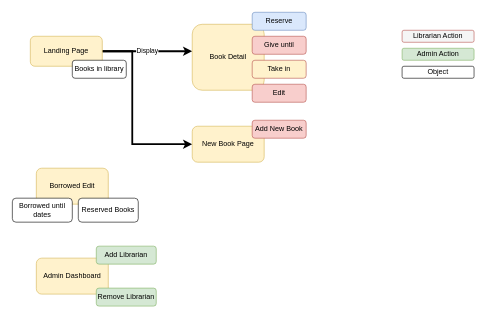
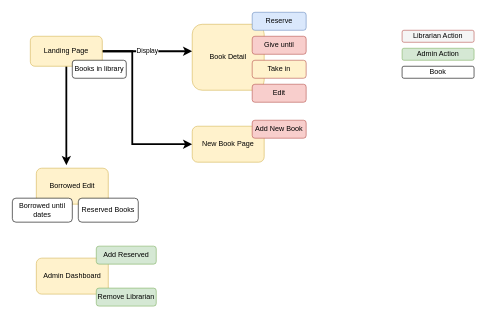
(438, 72) -> (438, 72)
none -> (66, 113)
(126, 255) -> (126, 255)
